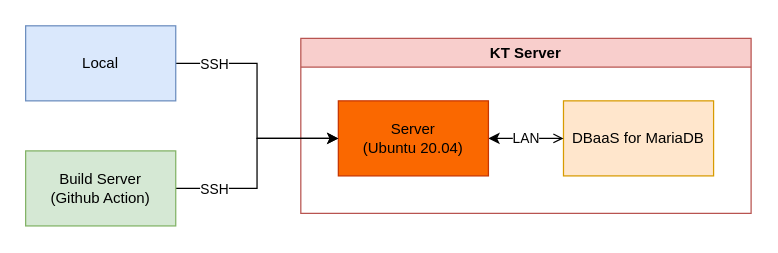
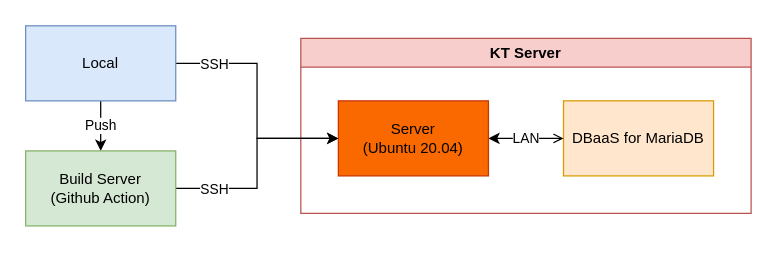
none -> (101, 122)
